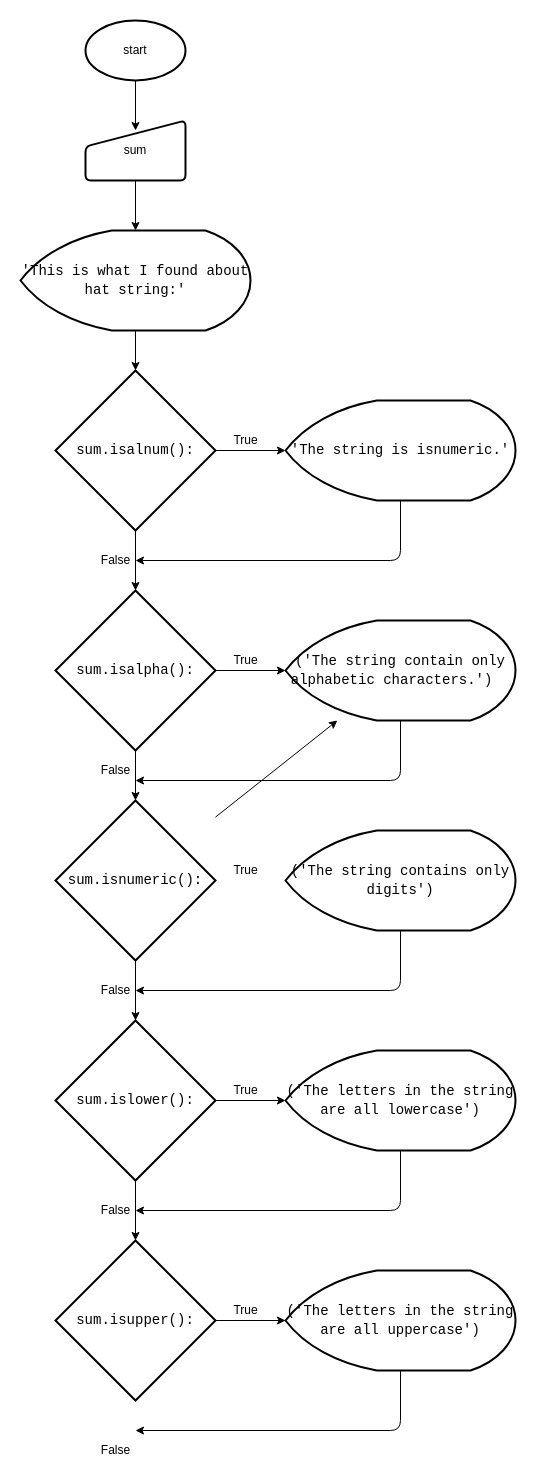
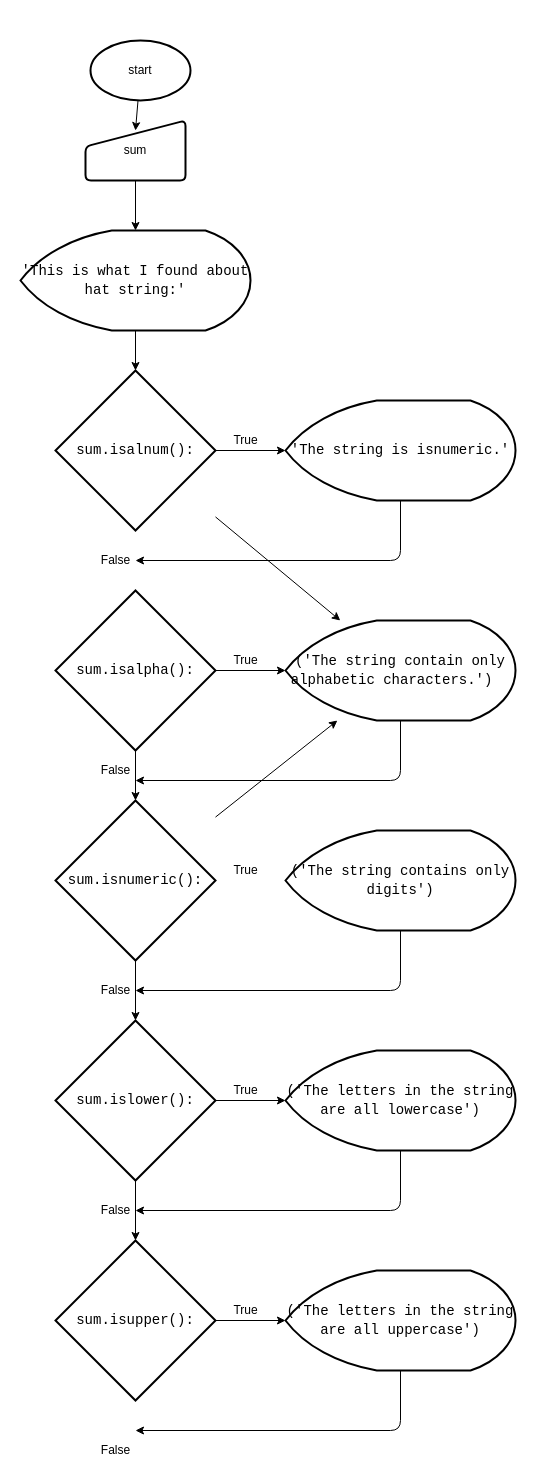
(136, 51) -> (141, 71)
(136, 557) -> (275, 566)
